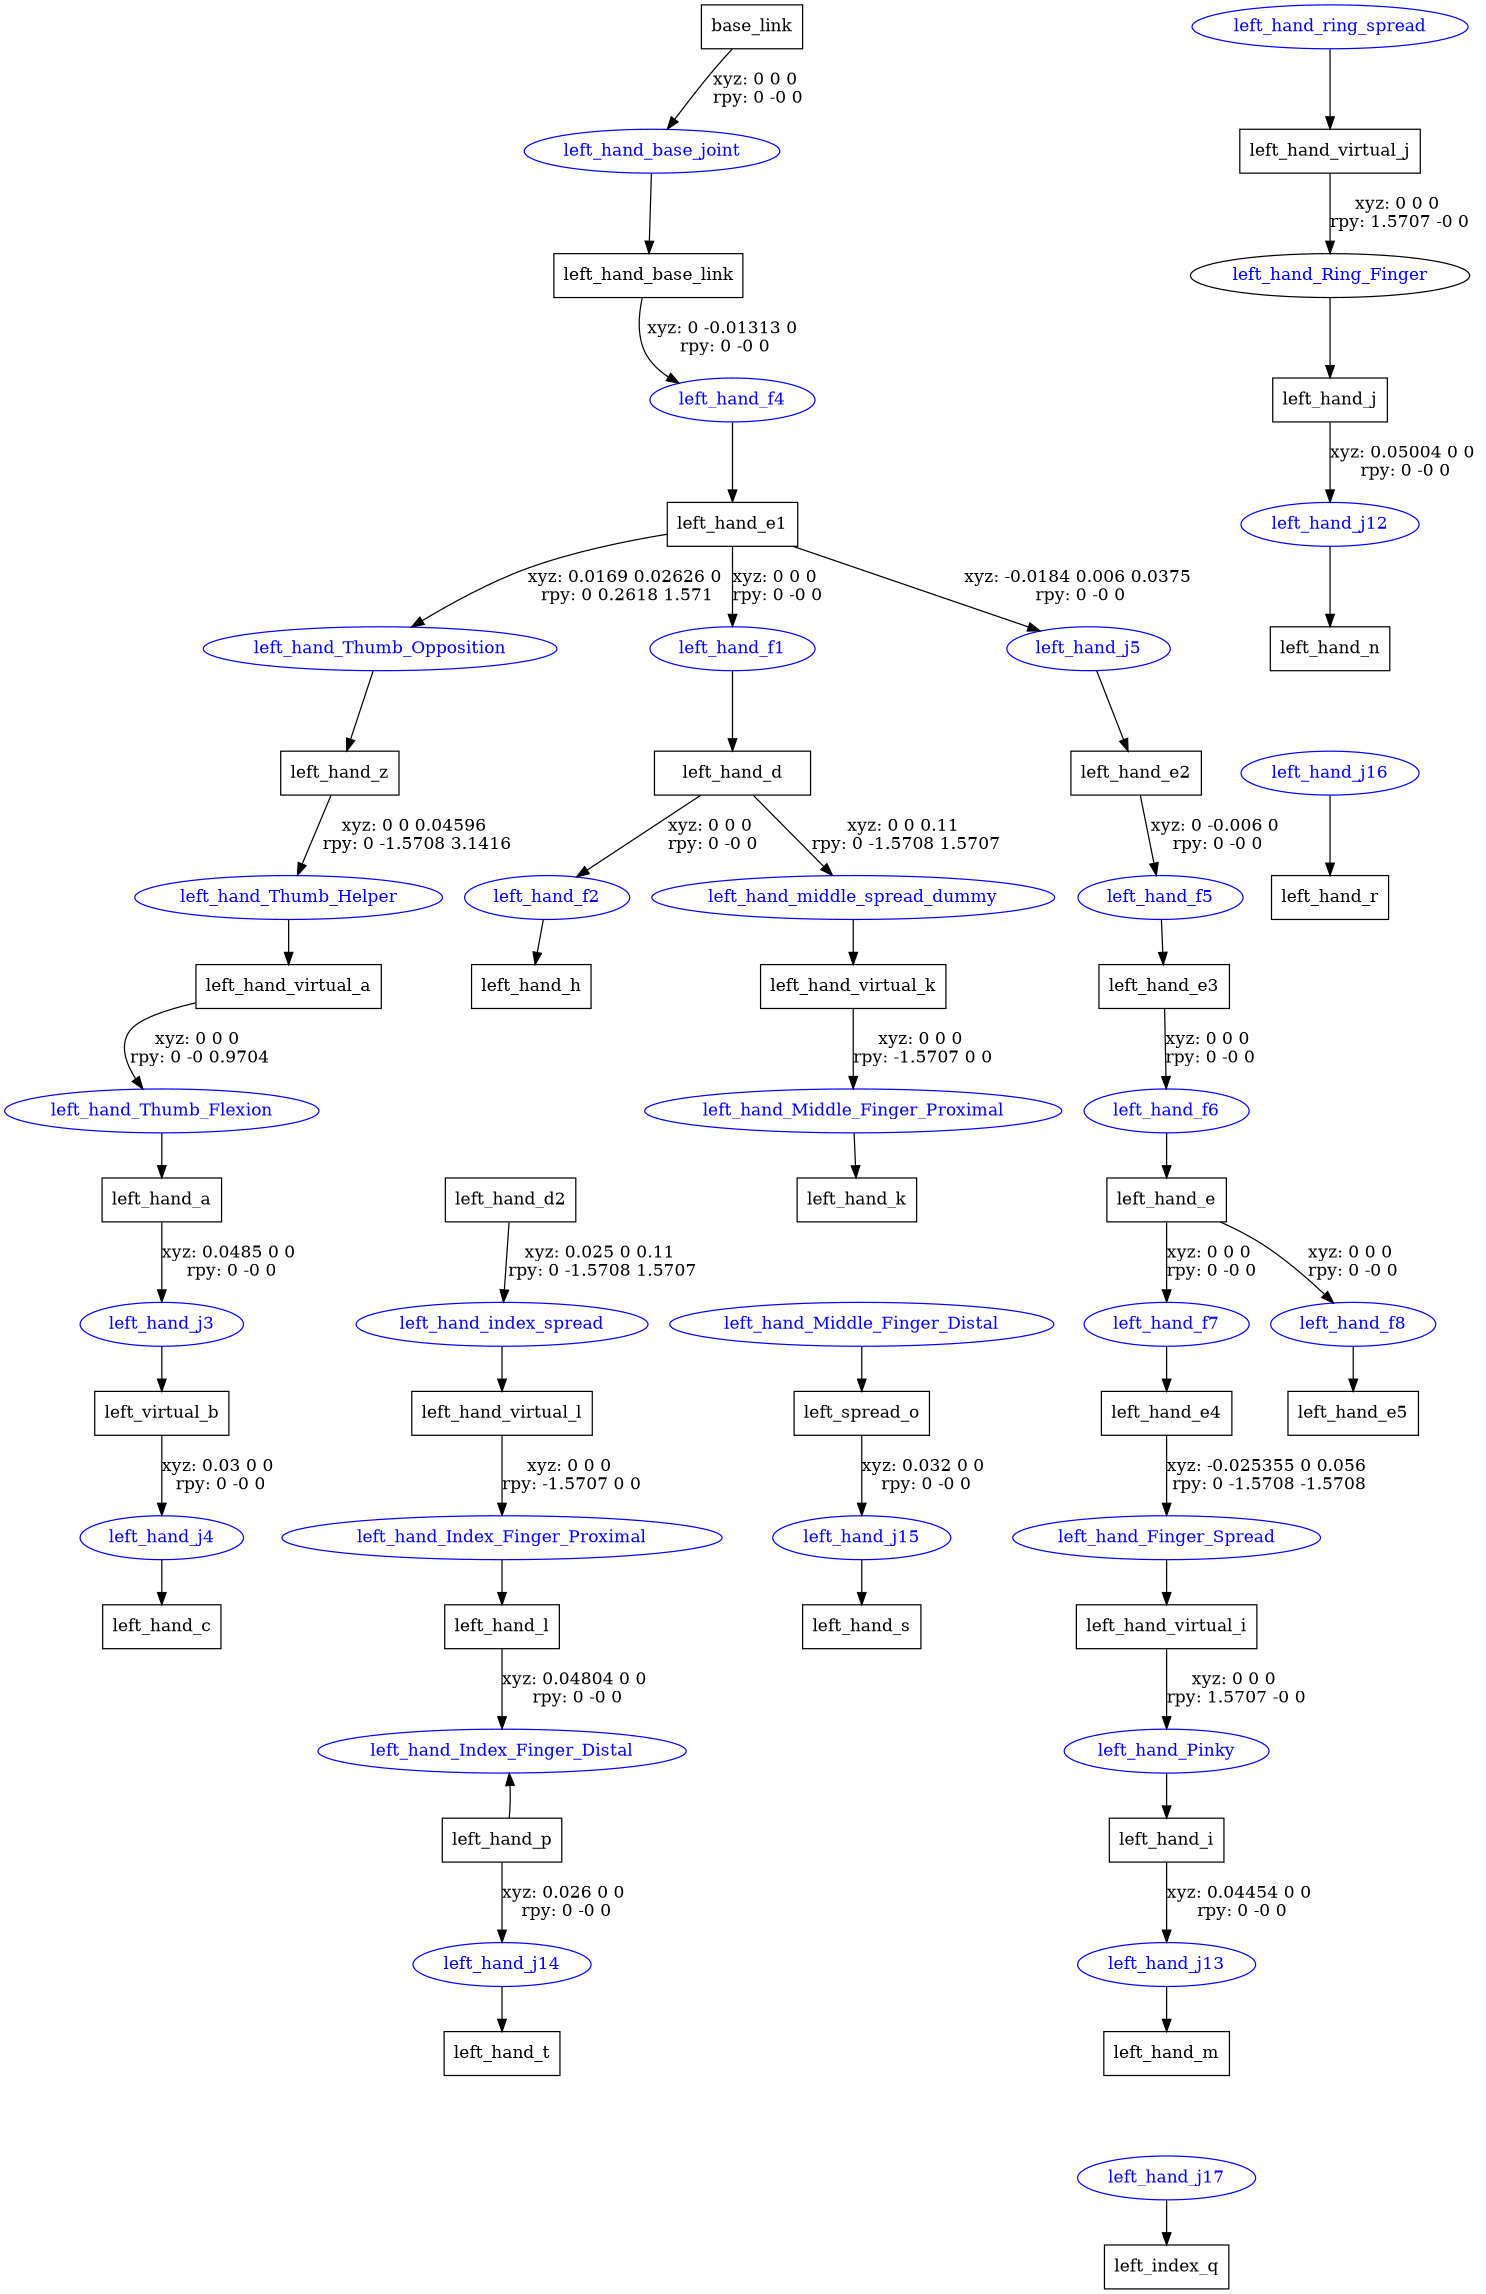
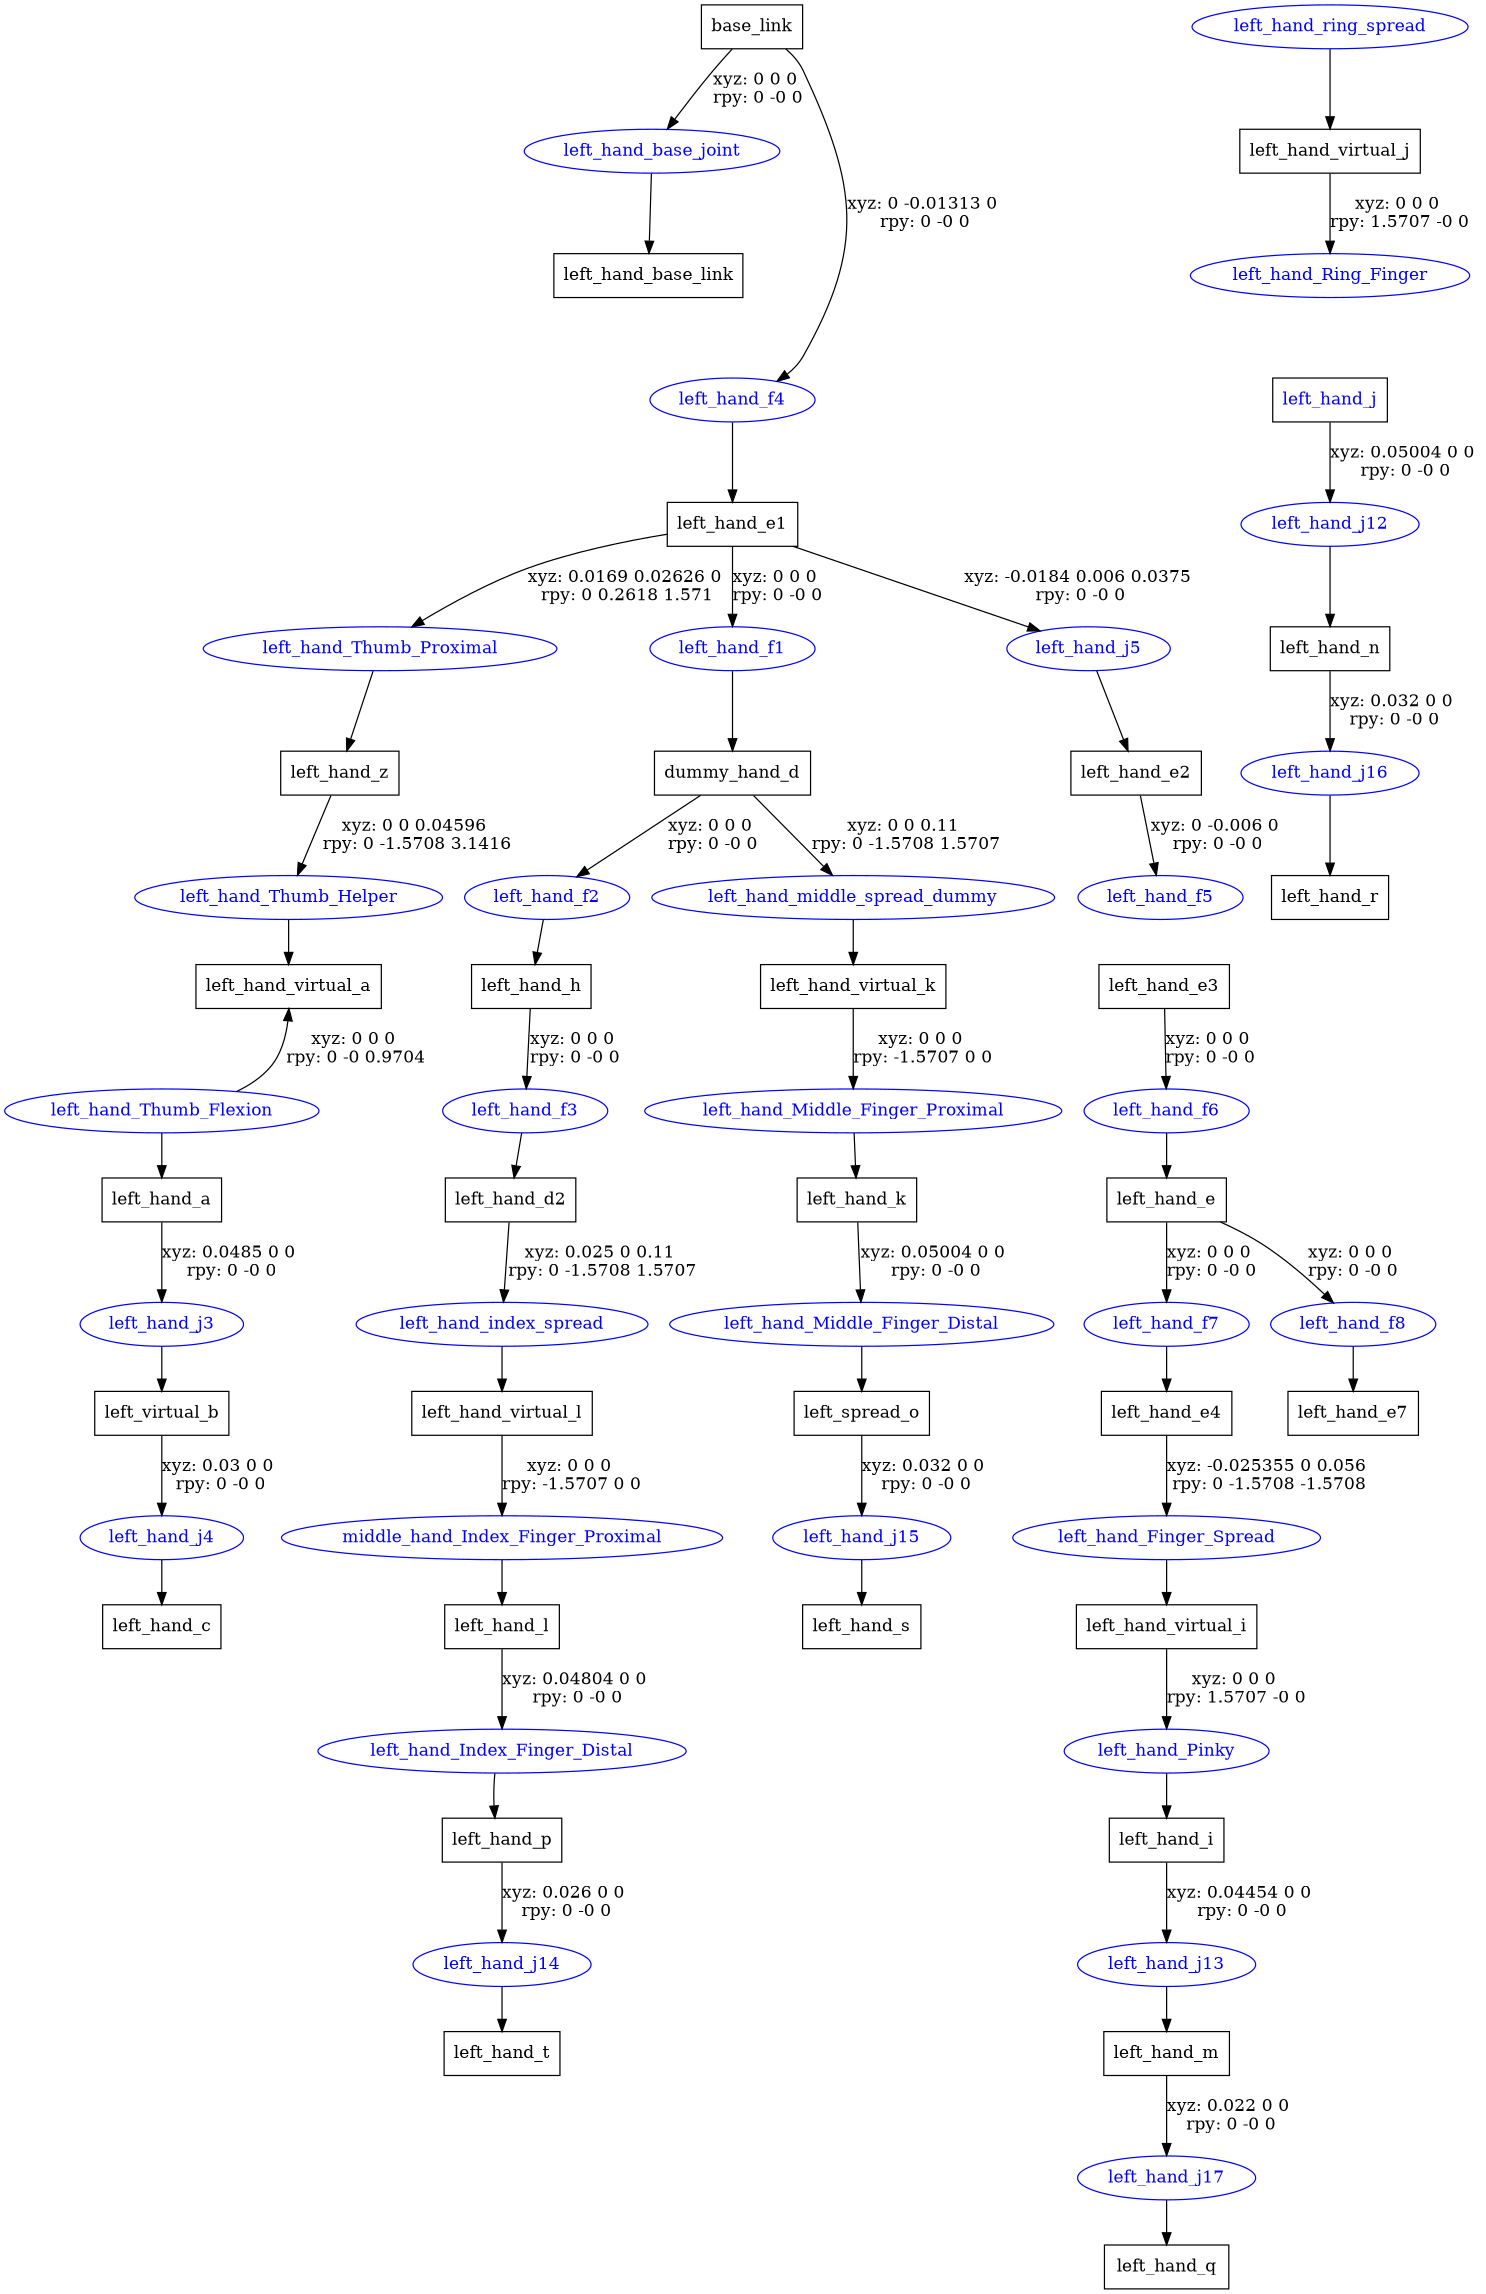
(1330, 276) -> (1330, 276)
(1330, 332) -> none
(641, 342) -> (846, 212)
(1330, 400) -> (1330, 400)
(380, 649) -> (380, 649)
none -> (1330, 705)
(733, 773) -> (733, 773)
(1162, 936) -> none
(138, 1024) -> (273, 1064)
none -> (525, 1111)
none -> (859, 1256)
(1353, 1413) -> (1353, 1413)
(502, 1538) -> (502, 1538)
(510, 1802) -> (494, 1790)
none -> (1167, 2110)
(1167, 2267) -> (1167, 2267)
